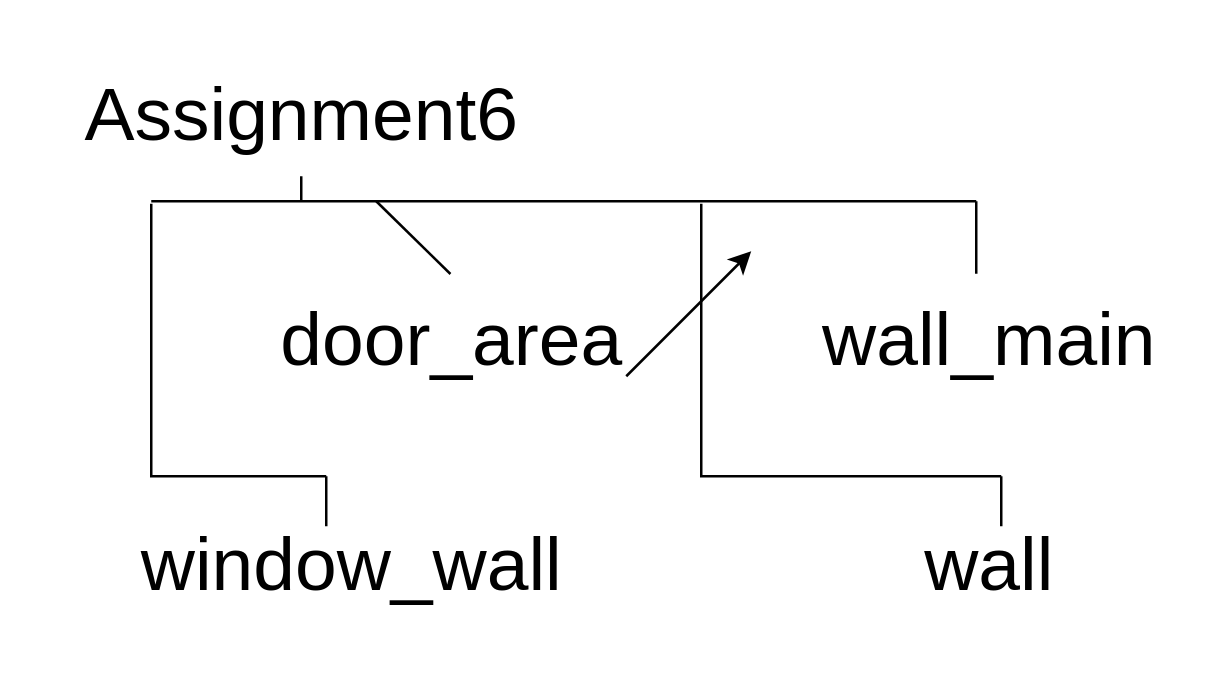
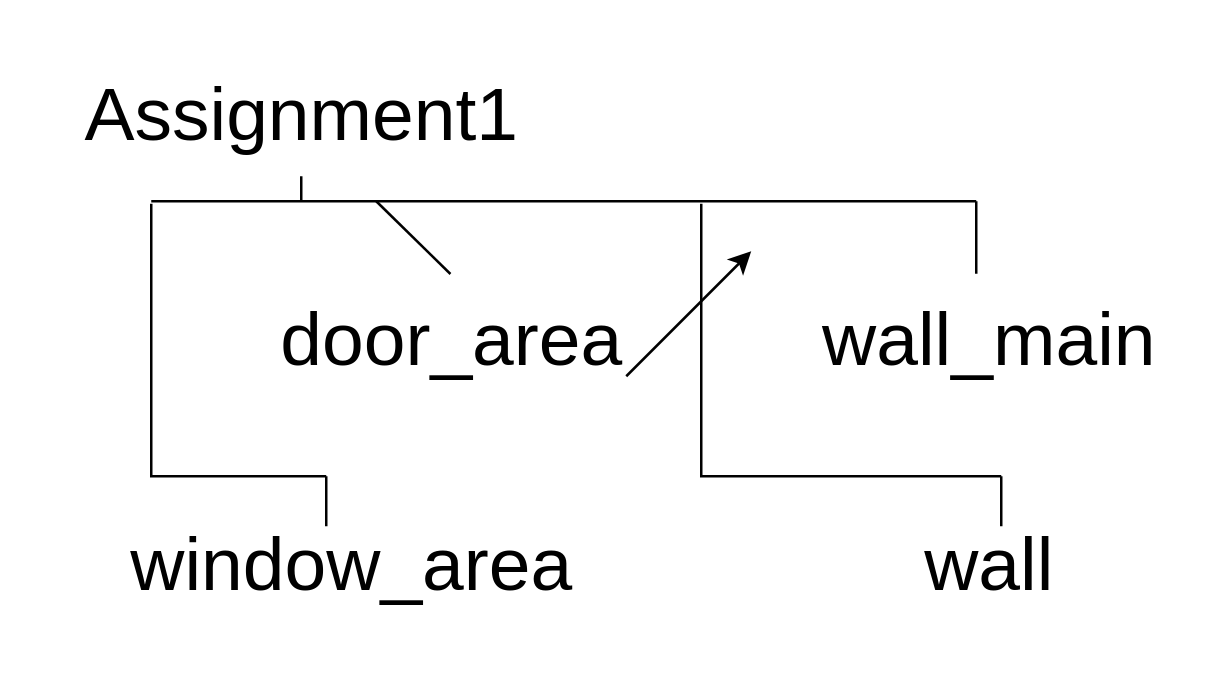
(303, 114) -> (303, 114)
(353, 564) -> (353, 564)
